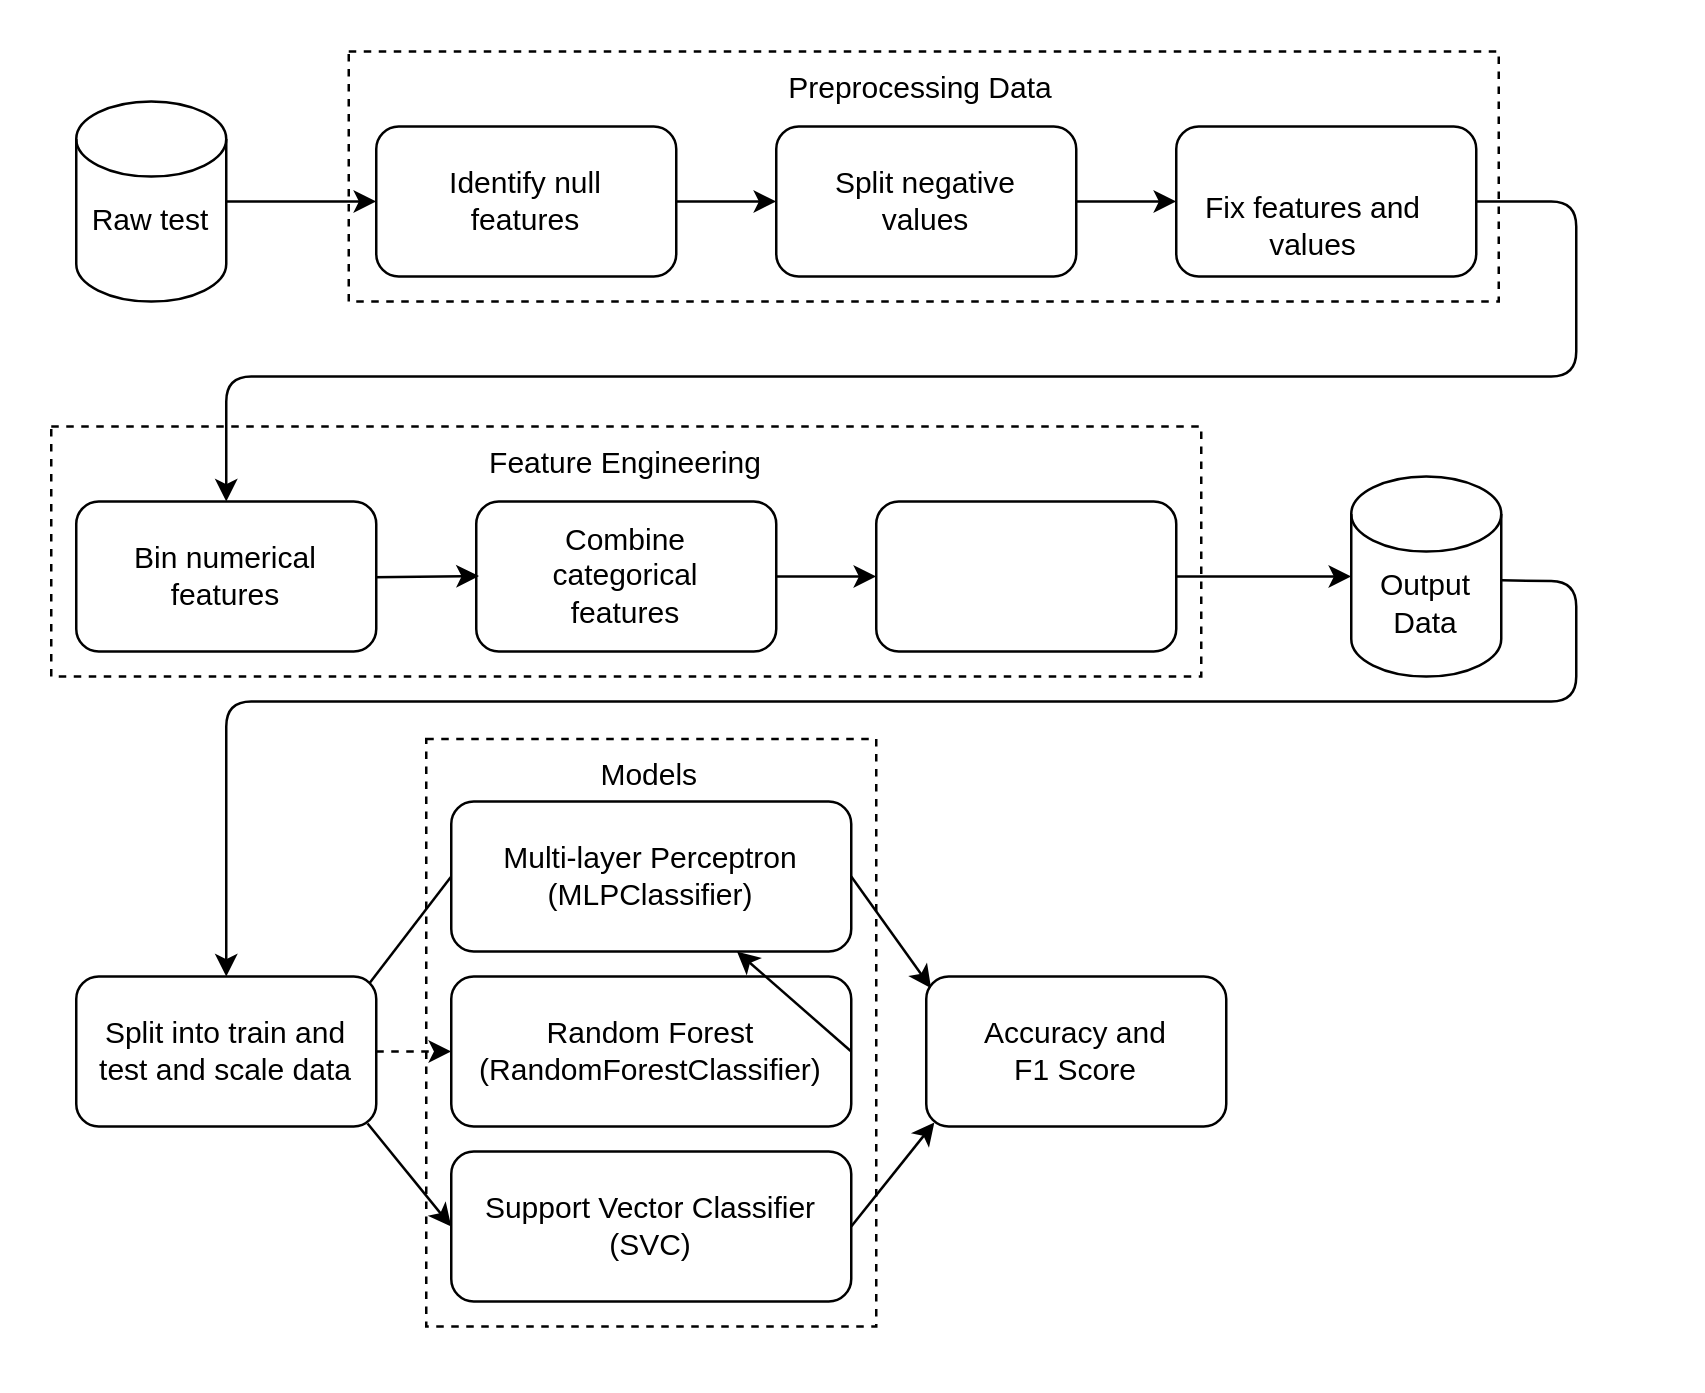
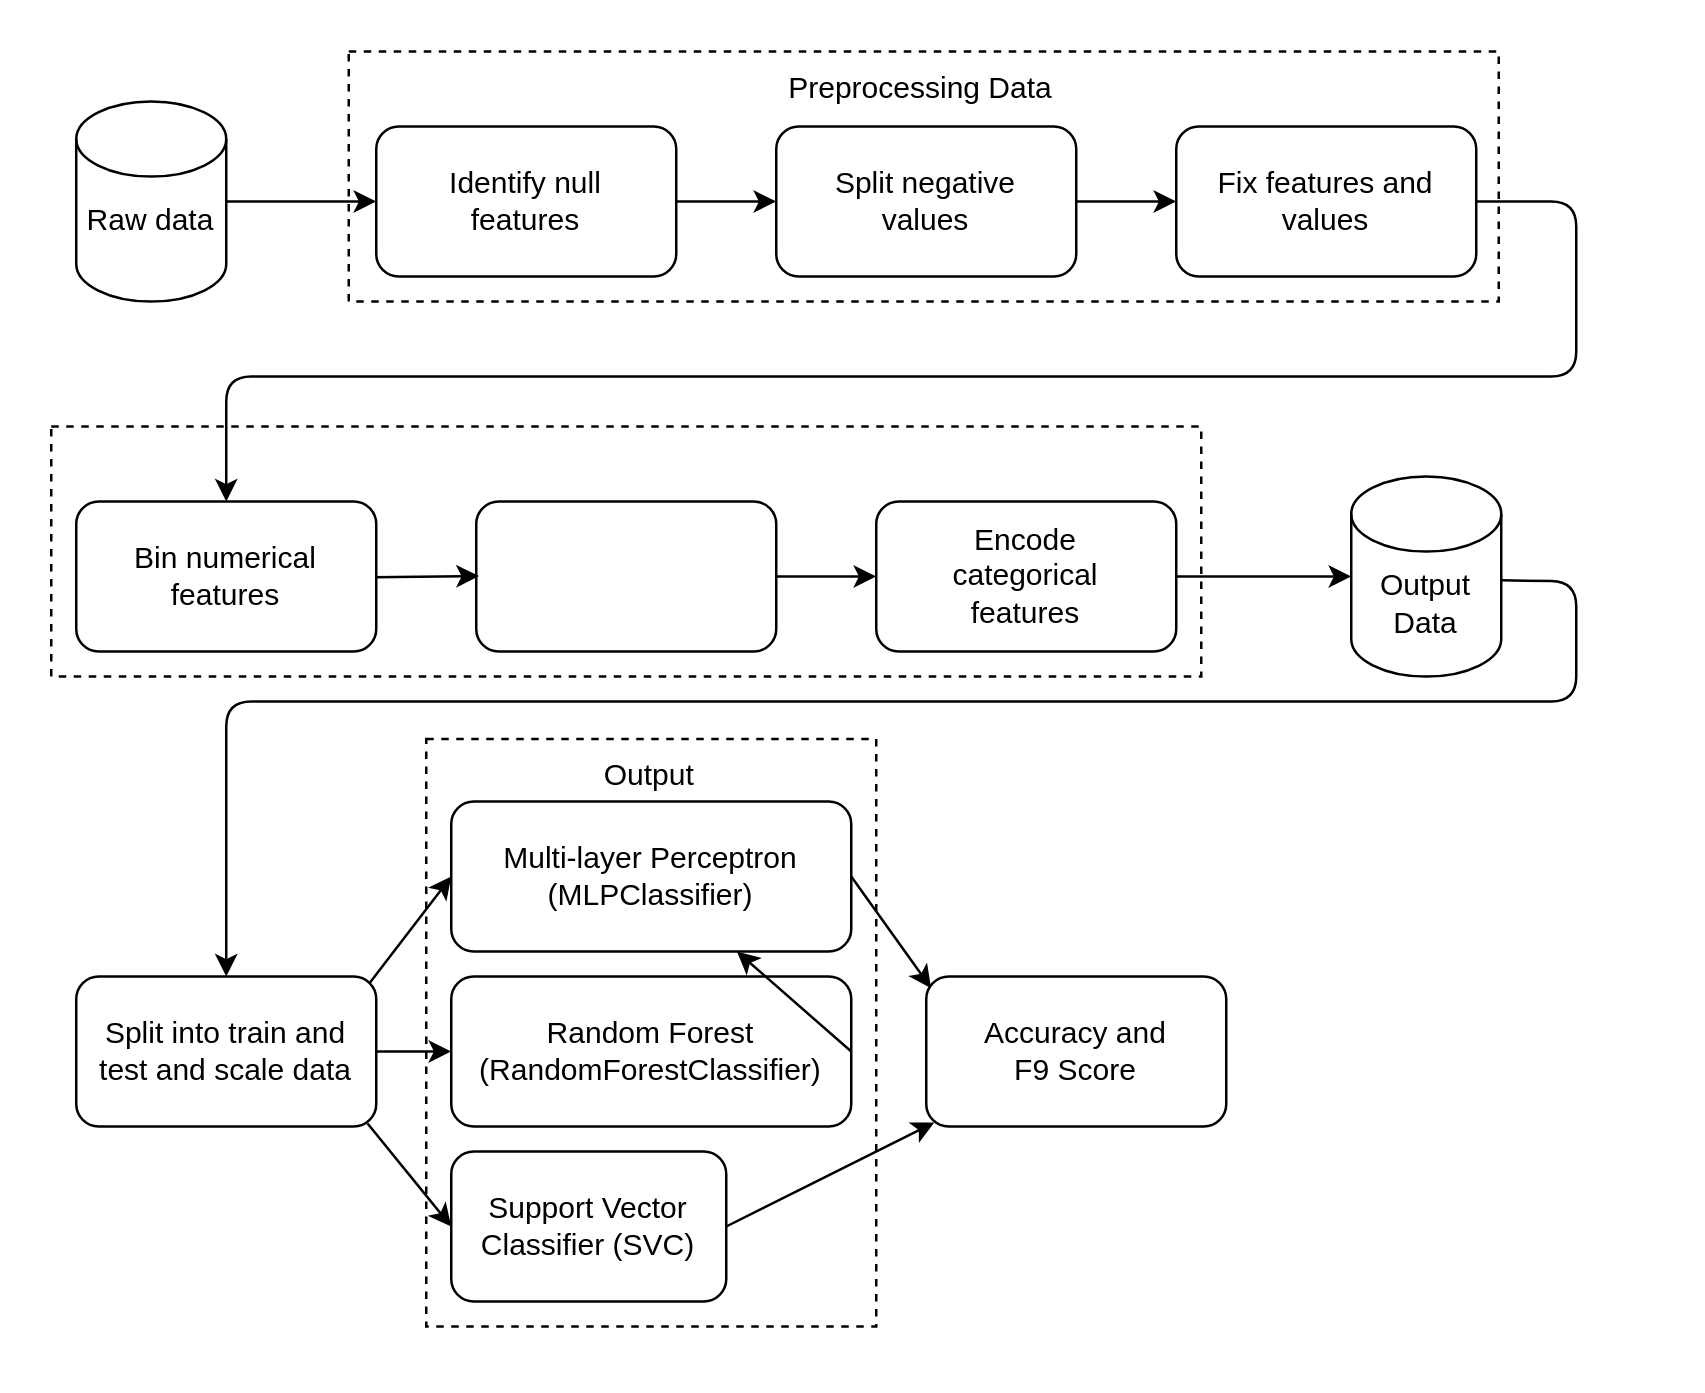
(151, 221) -> (151, 221)
(1314, 226) -> (1326, 201)
(627, 464) -> none
(626, 576) -> none
none -> (1026, 576)
(650, 776) -> (650, 776)
(444, 886) -> (440, 891)
(407, 1051) -> (407, 1051)
(1076, 1051) -> (1076, 1051)
(651, 1226) -> (589, 1226)
